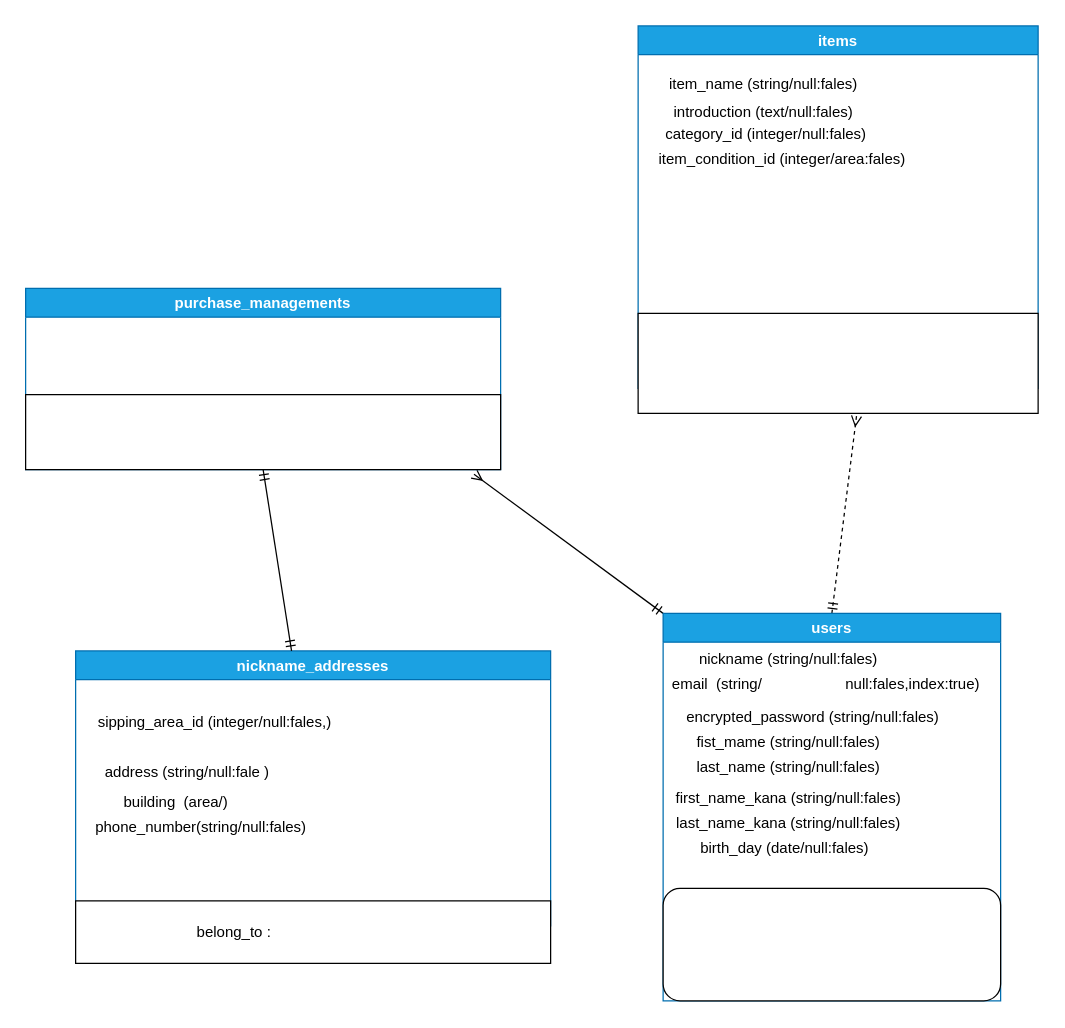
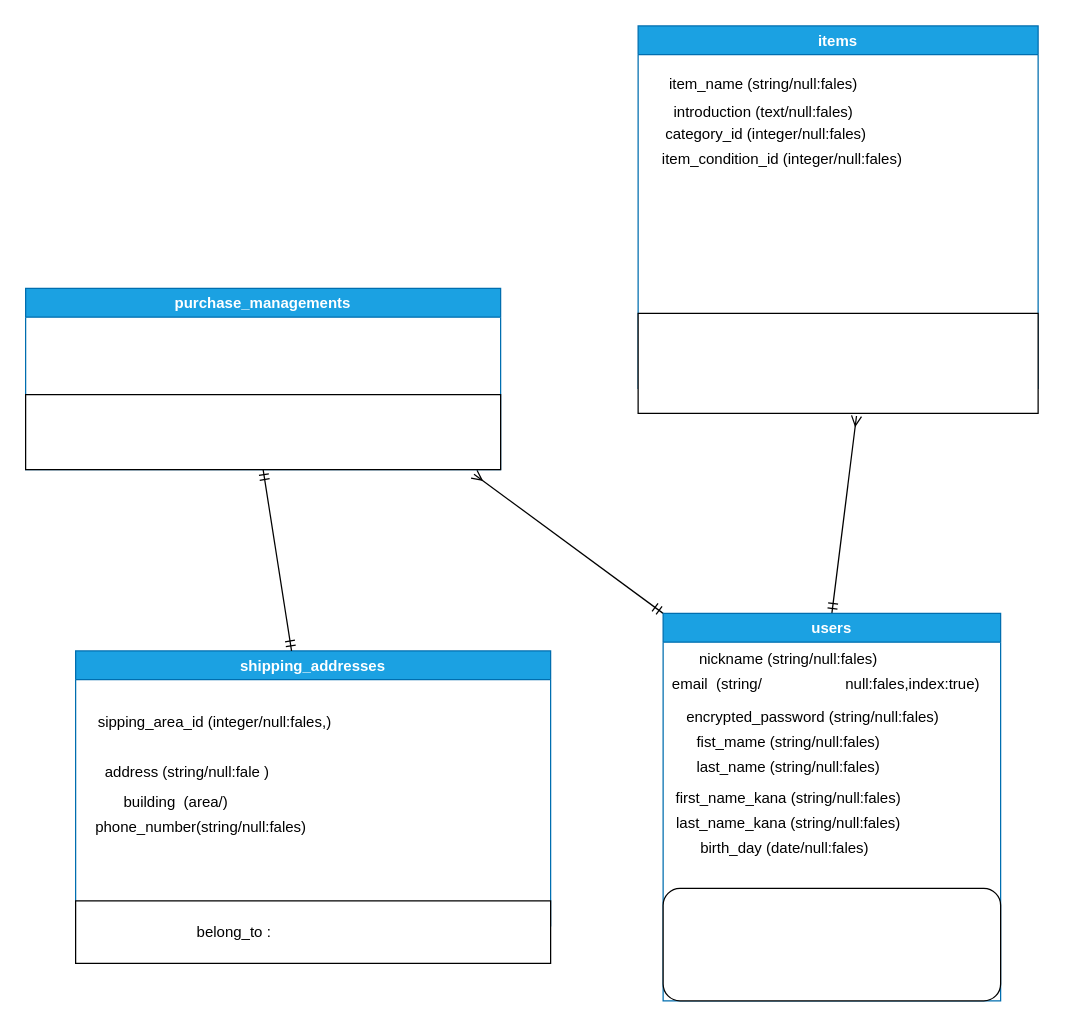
(783, 159) -> (783, 159)
(844, 514) -> (844, 514)
(313, 666) -> (313, 666)
